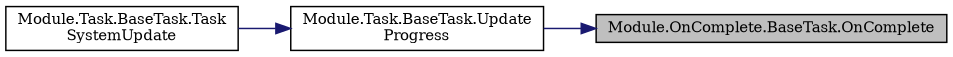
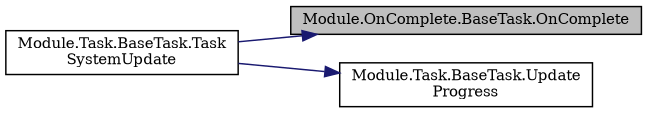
(562, 28) -> (270, 39)
